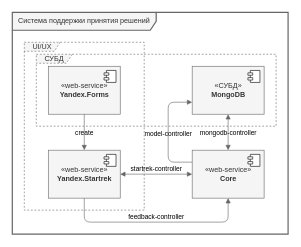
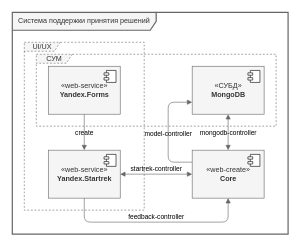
(54, 59) -> (54, 59)
(229, 174) -> (229, 174)
